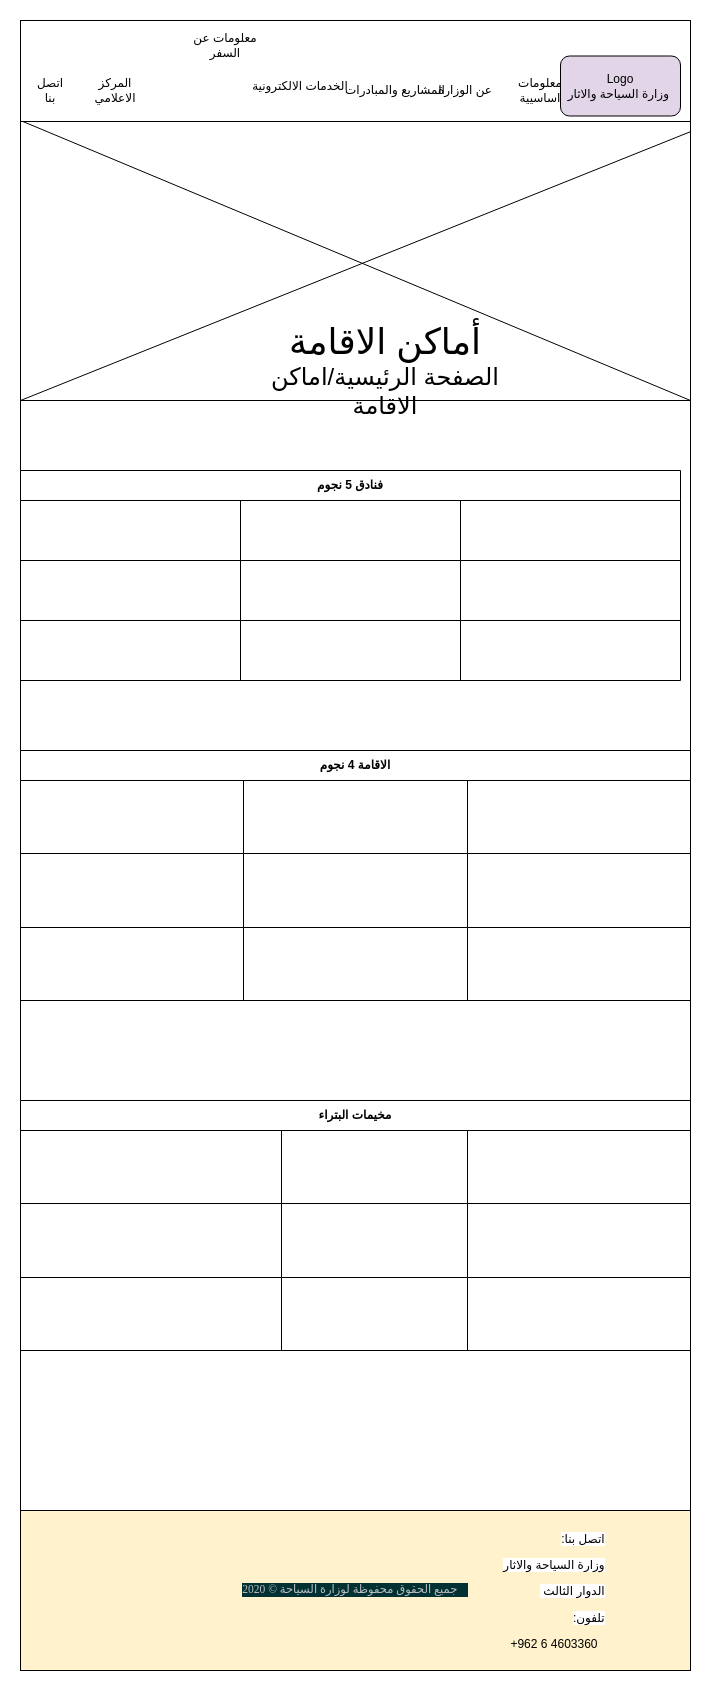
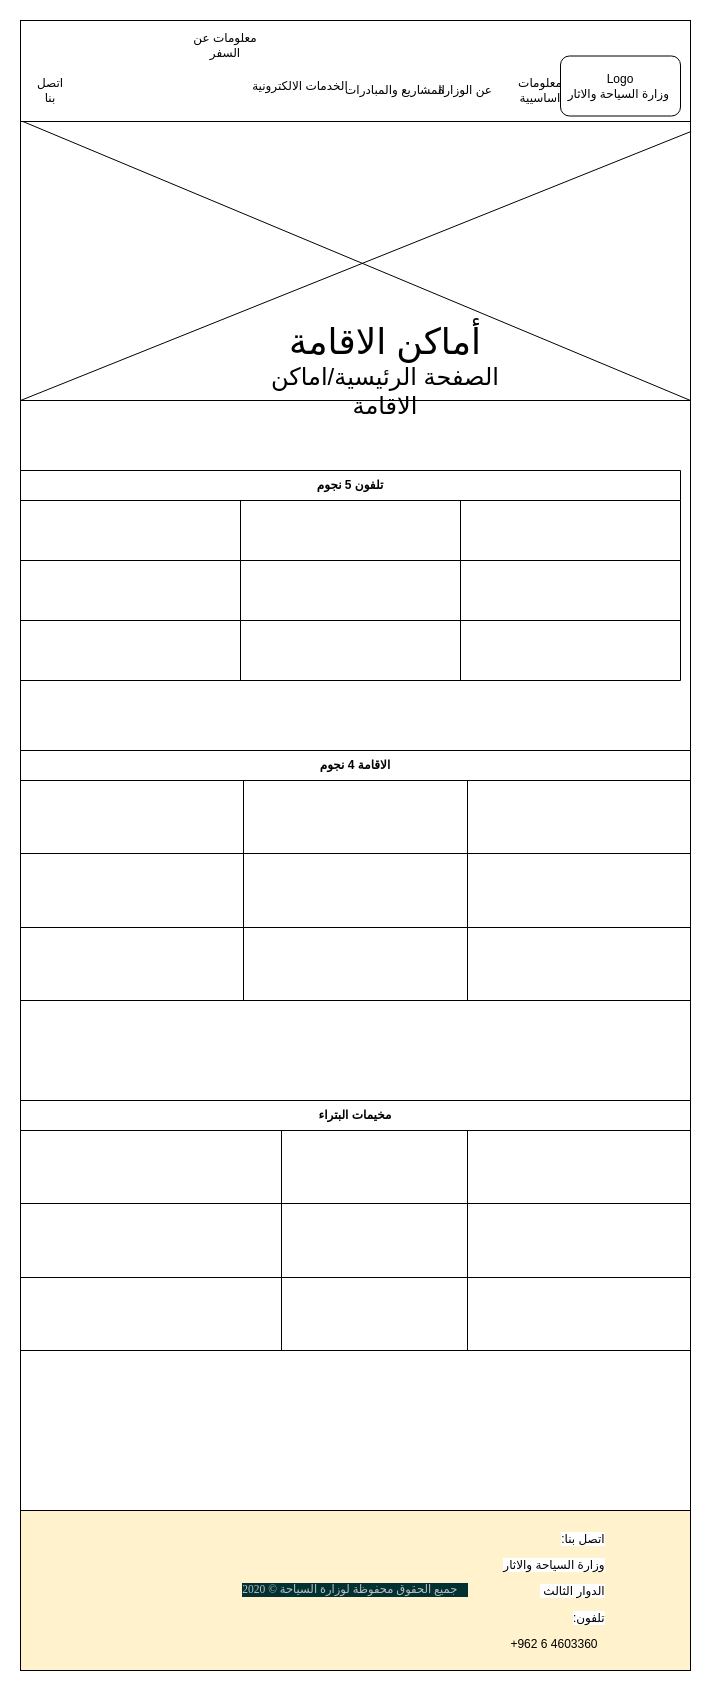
(621, 86) -> (621, 86)
(116, 91) -> none
(351, 486) -> (351, 486)
